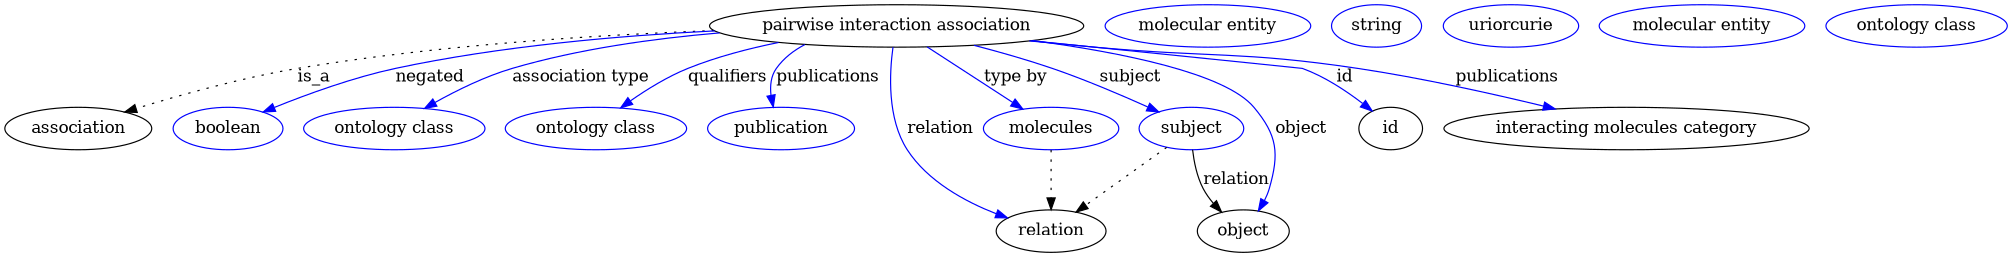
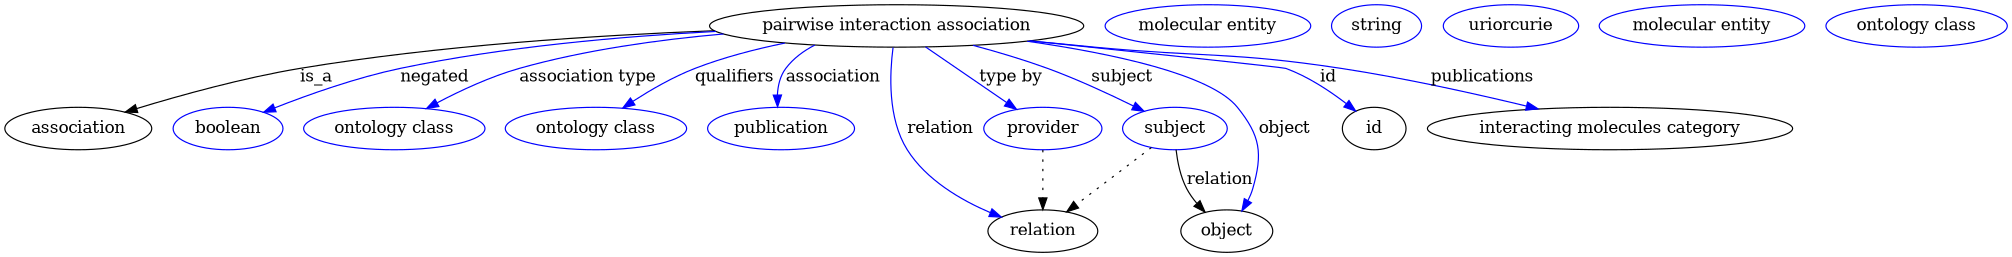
(422, 51) -> (423, 52)
(828, 77) -> (833, 77)
(1051, 129) -> (1043, 129)
